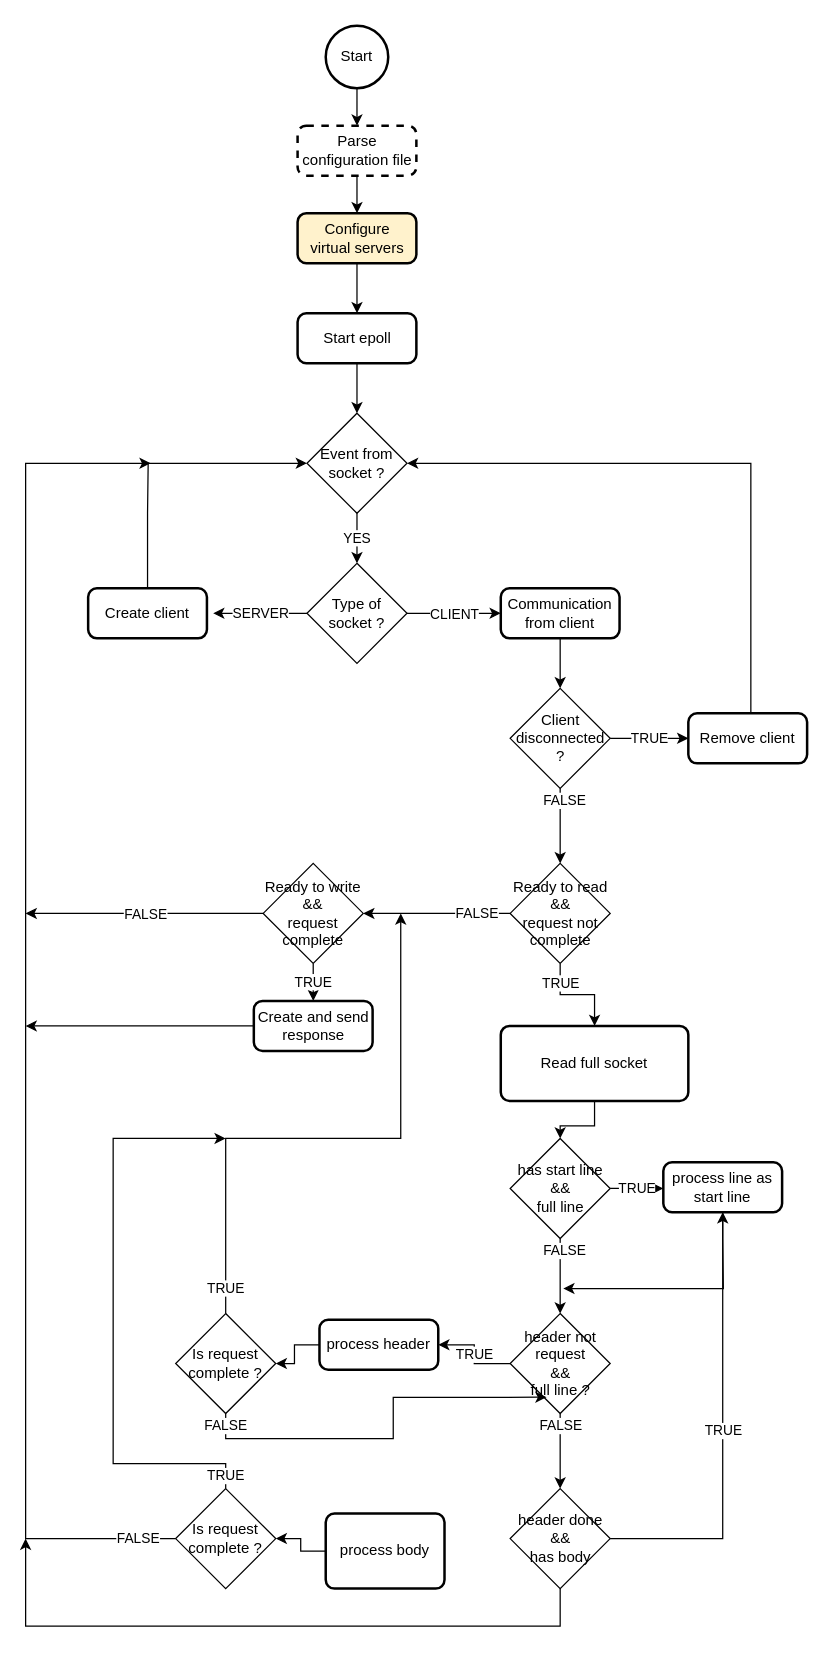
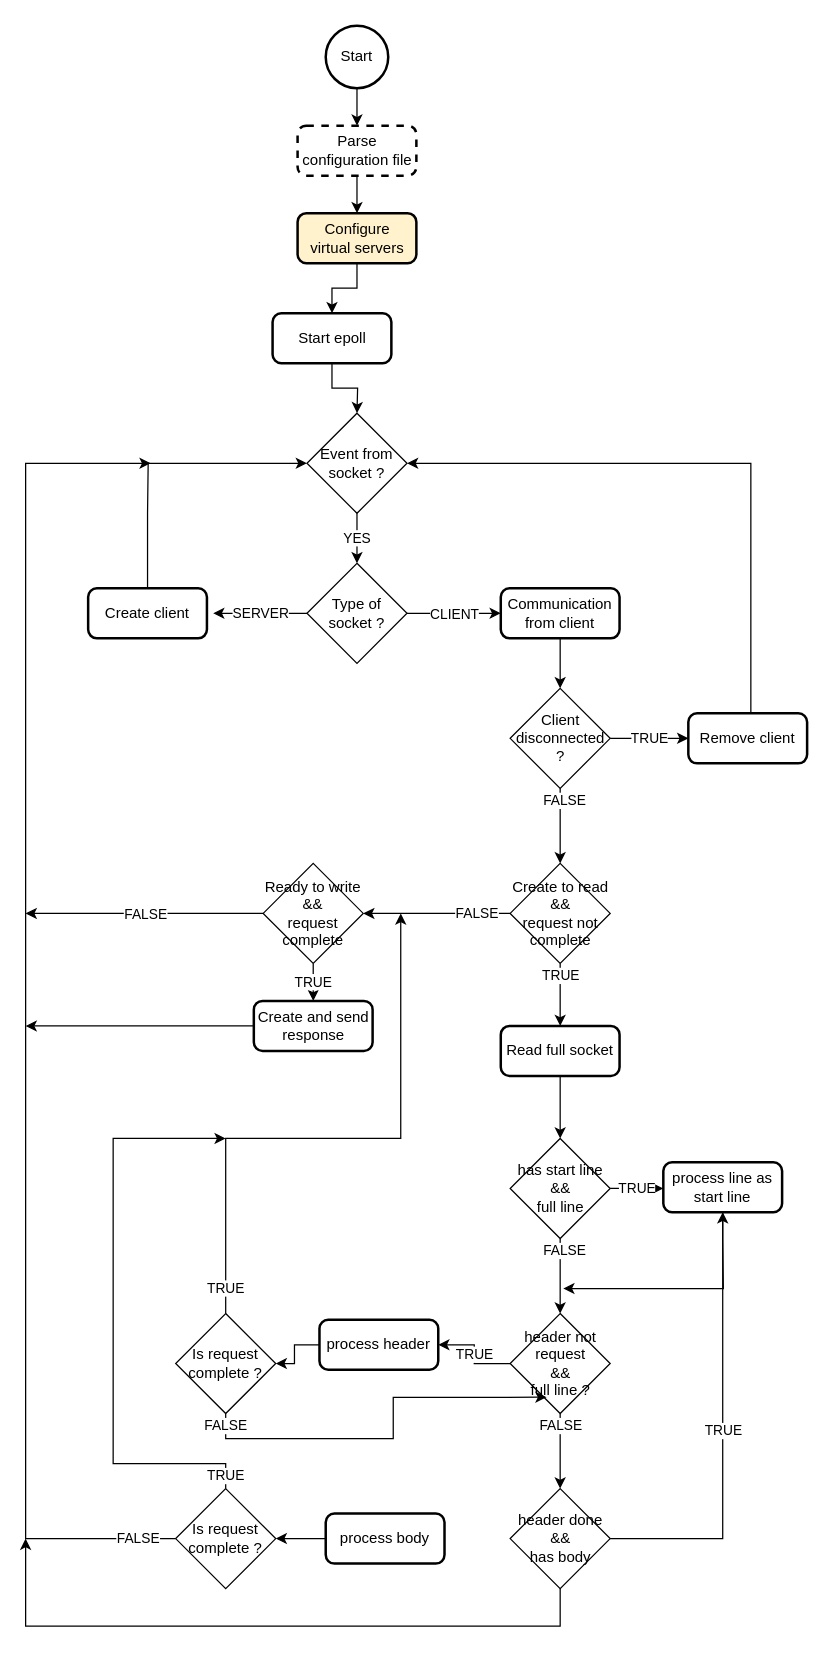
(357, 338) -> (332, 338)
(561, 913) -> (561, 913)
(594, 1063) -> (560, 1051)
(385, 1551) -> (385, 1538)
